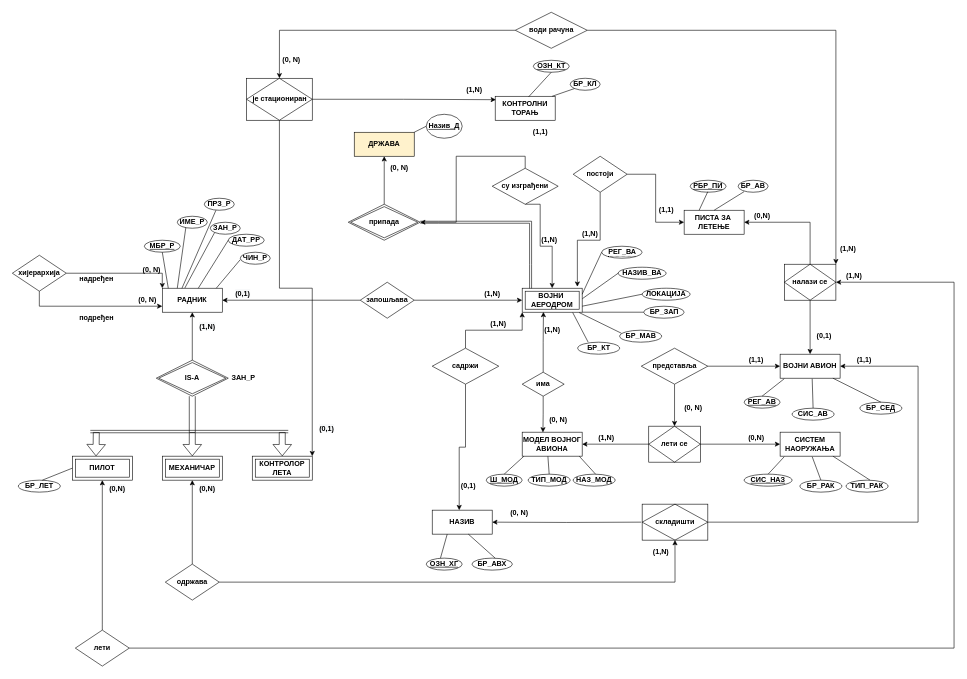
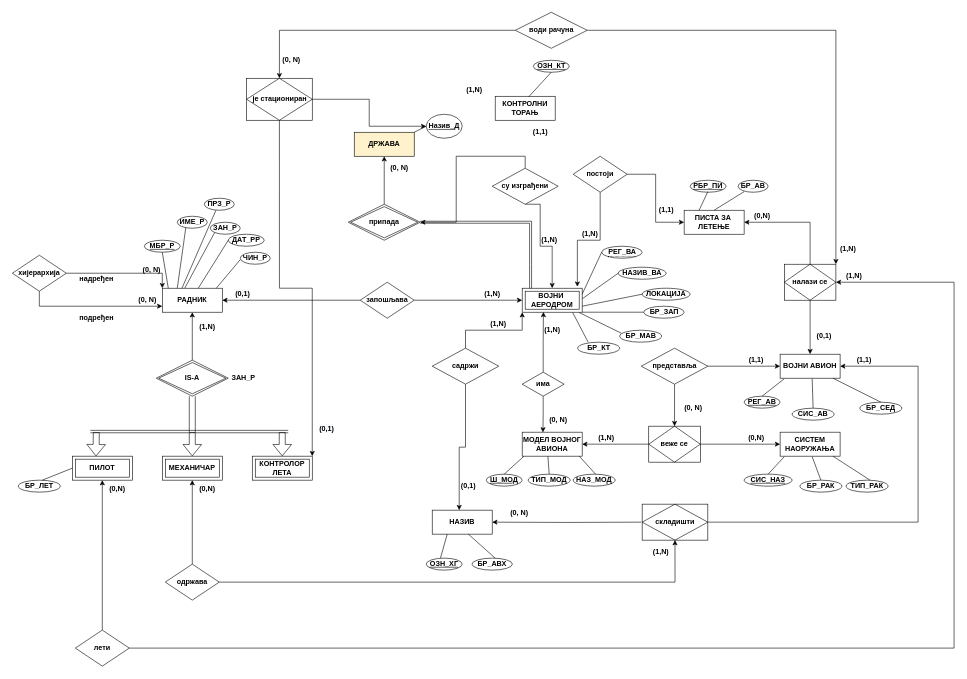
(585, 84) -> none
(564, 92) -> none
(454, 100) -> (420, 126)
(675, 444) -> (675, 444)
